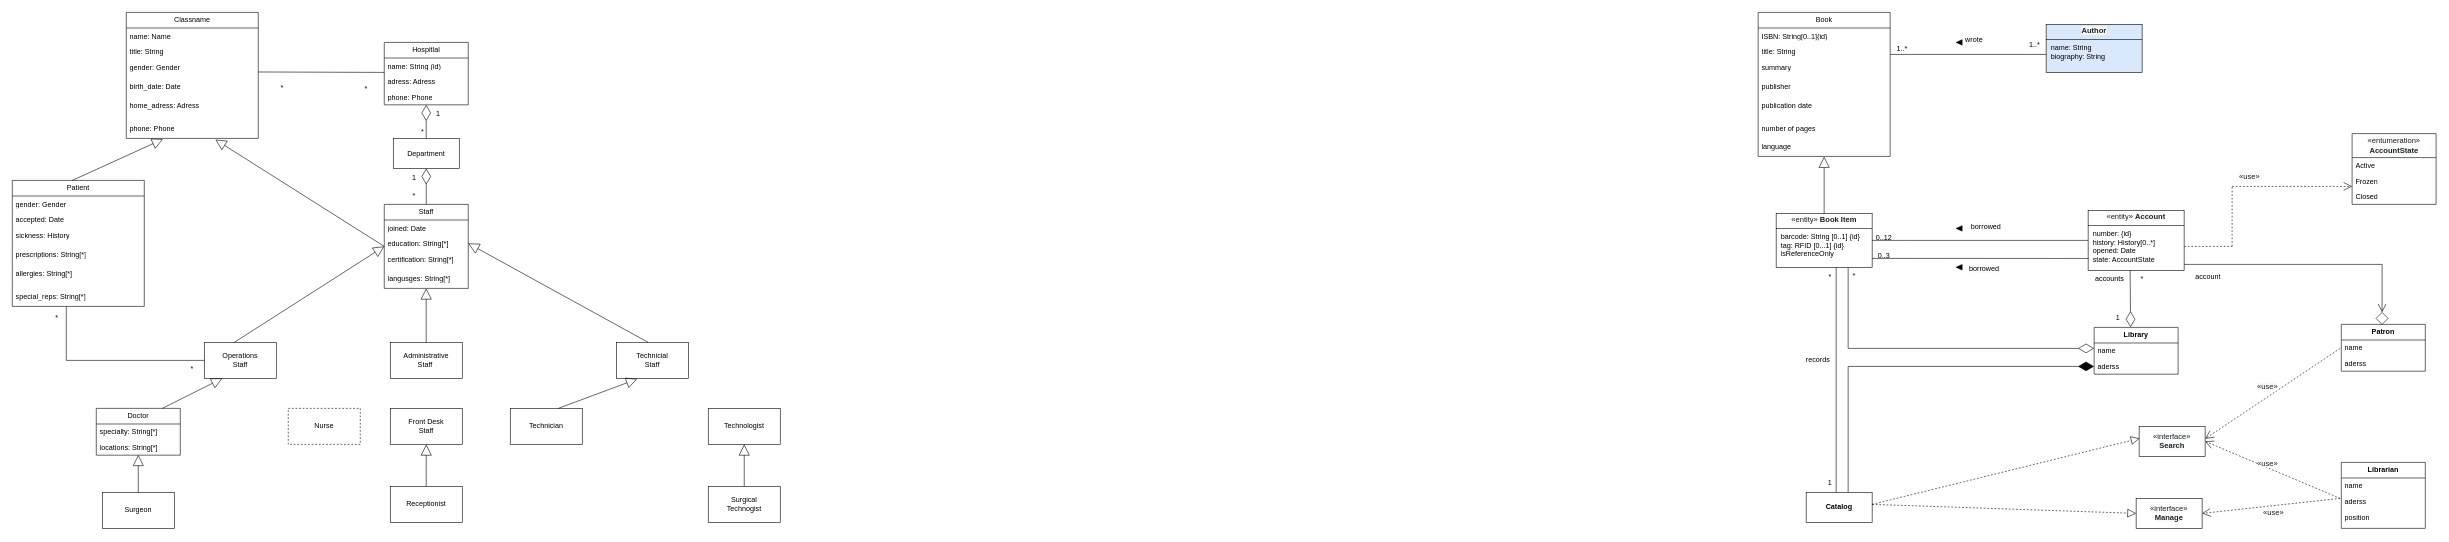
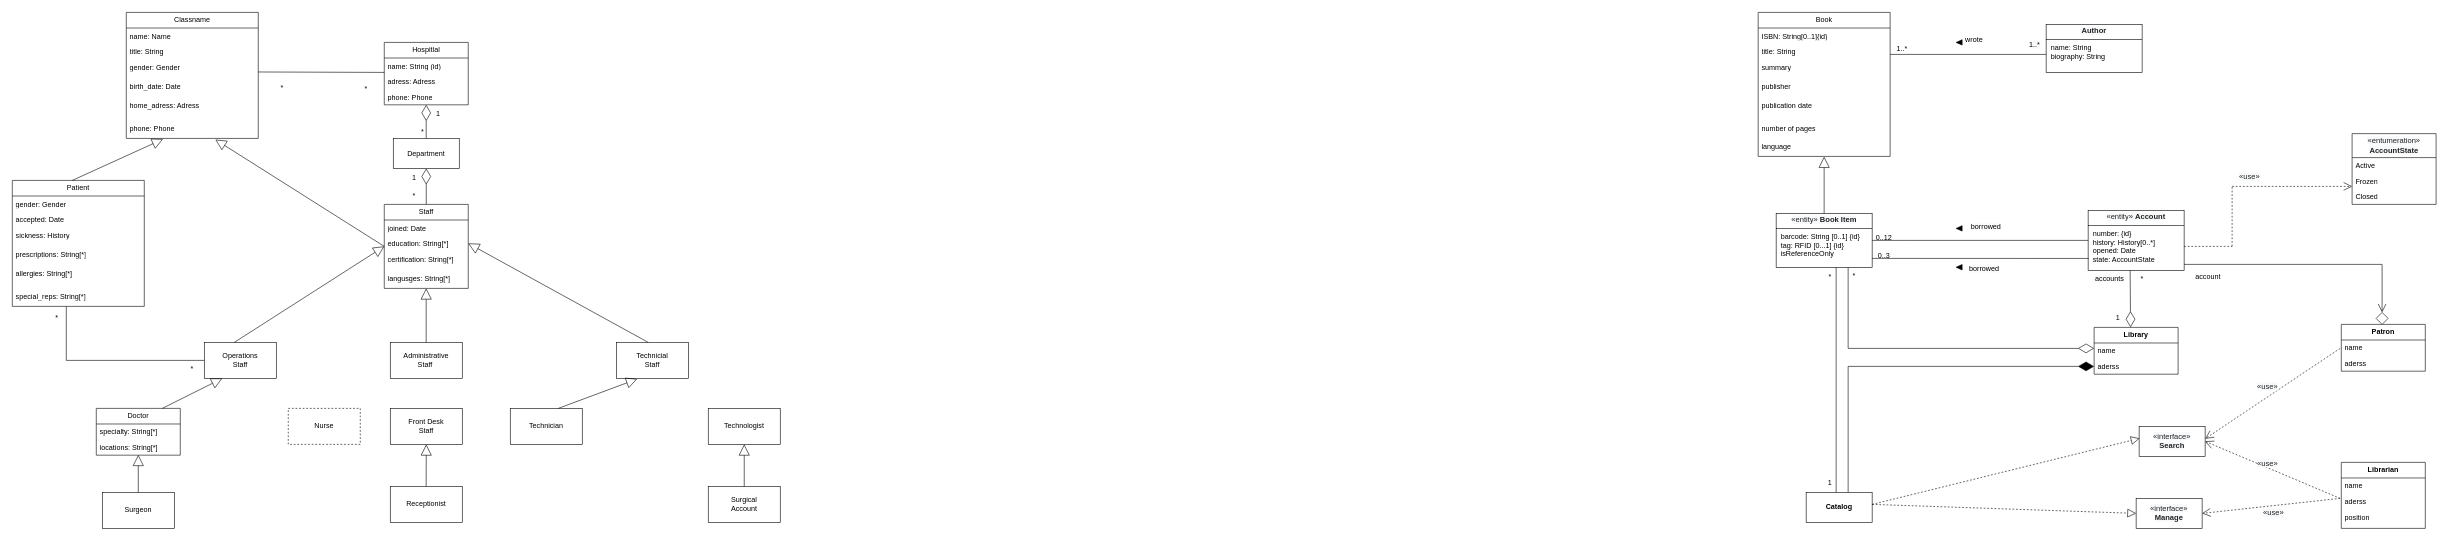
(2094, 48) -> (2094, 48)
(1818, 360) -> none
(744, 504) -> (744, 504)
